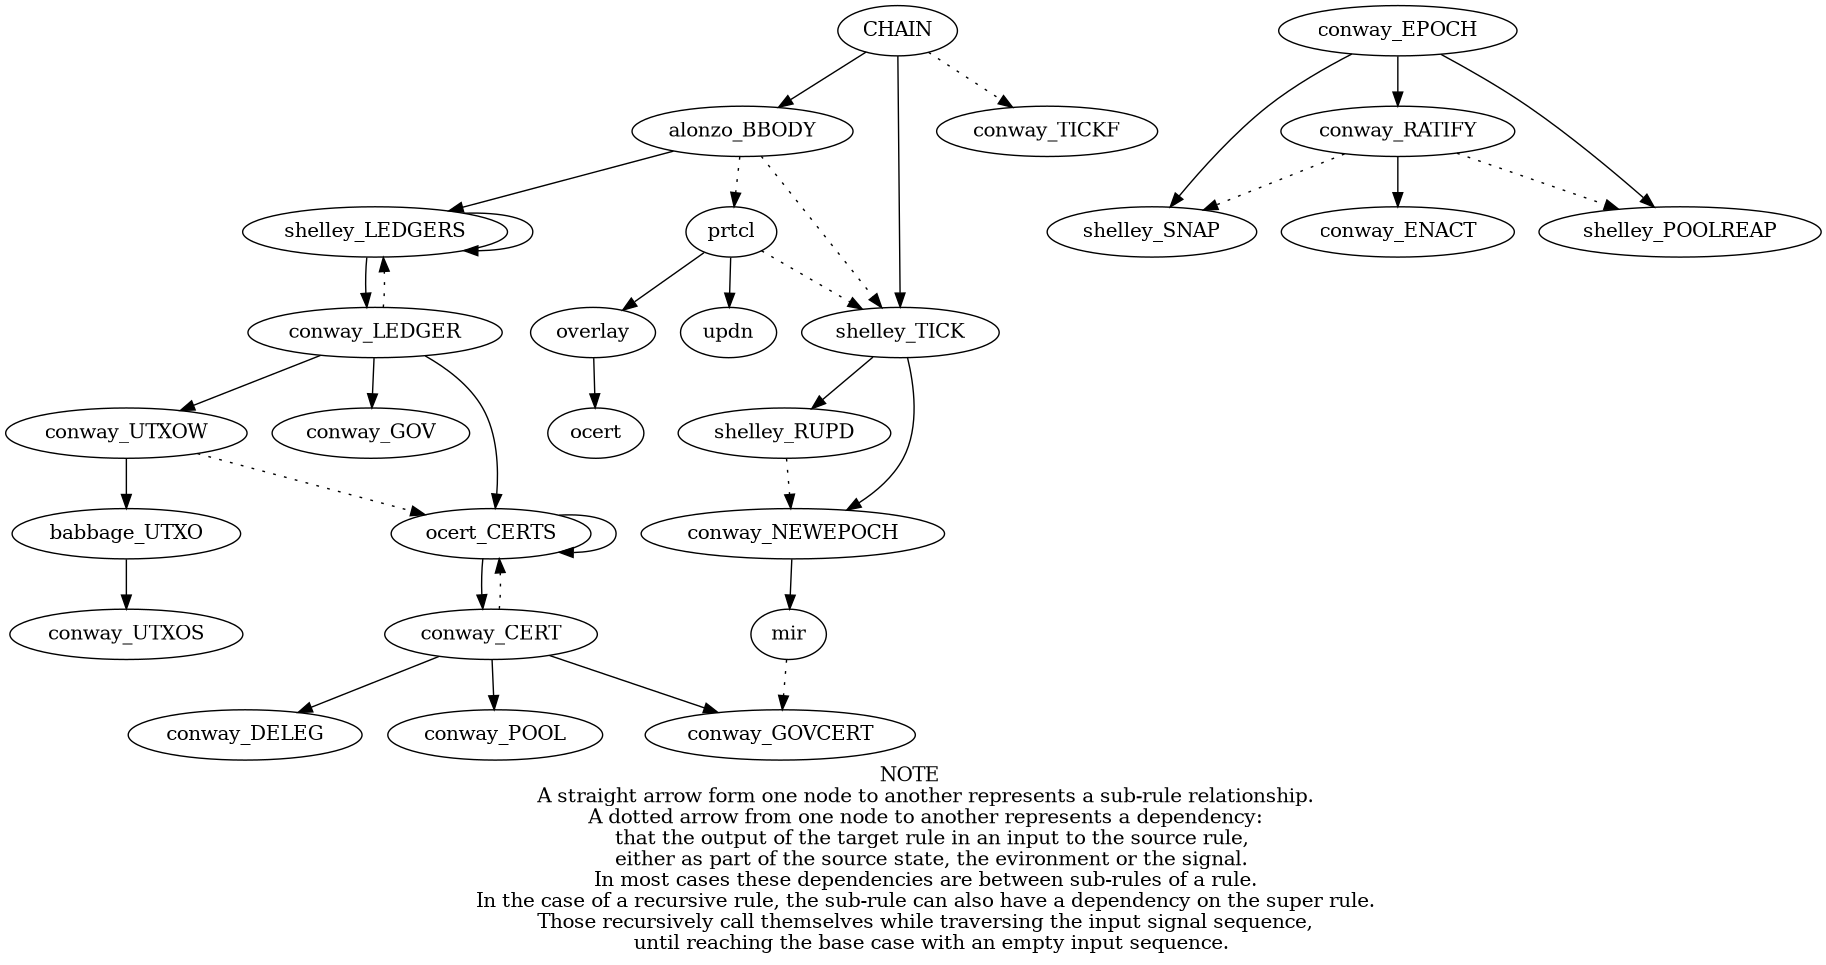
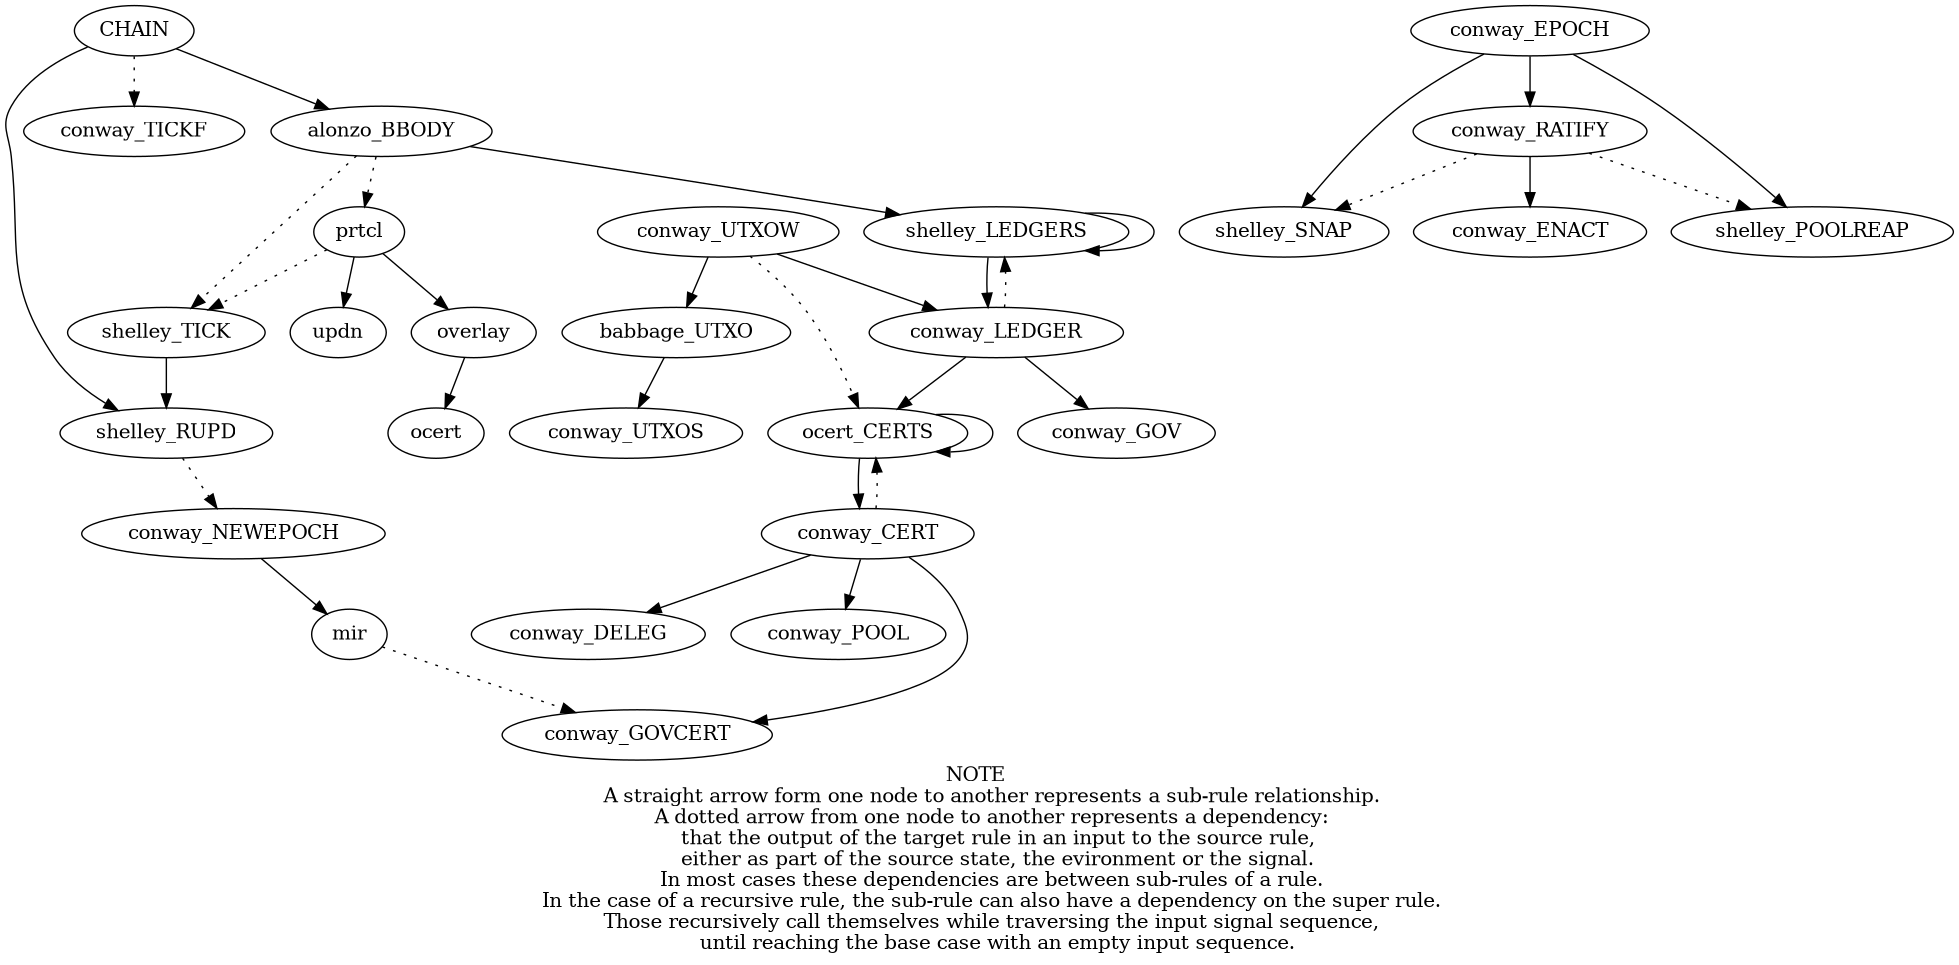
(899, 174) -> (15, 221)
(257, 380) -> (850, 280)
(910, 440) -> none
